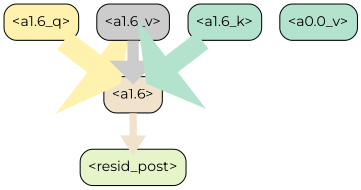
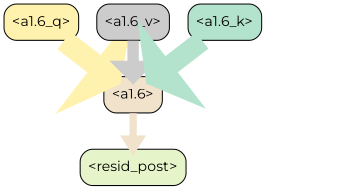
(319, 22) -> none
